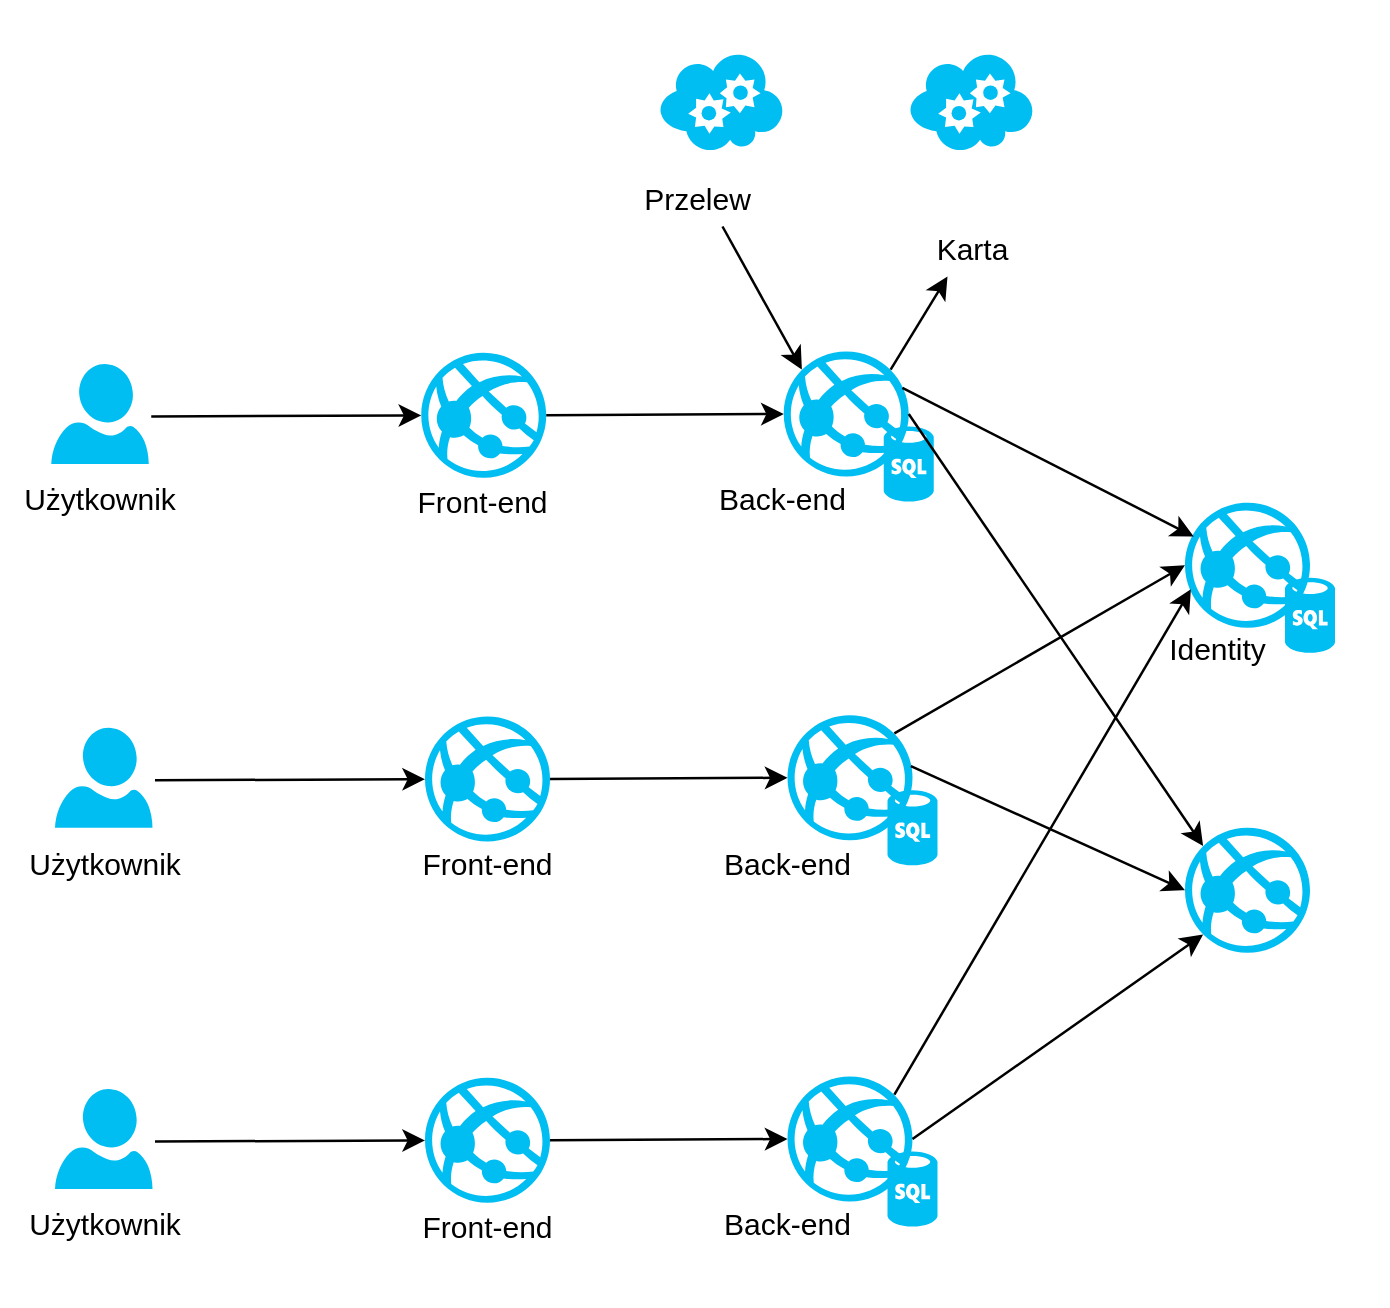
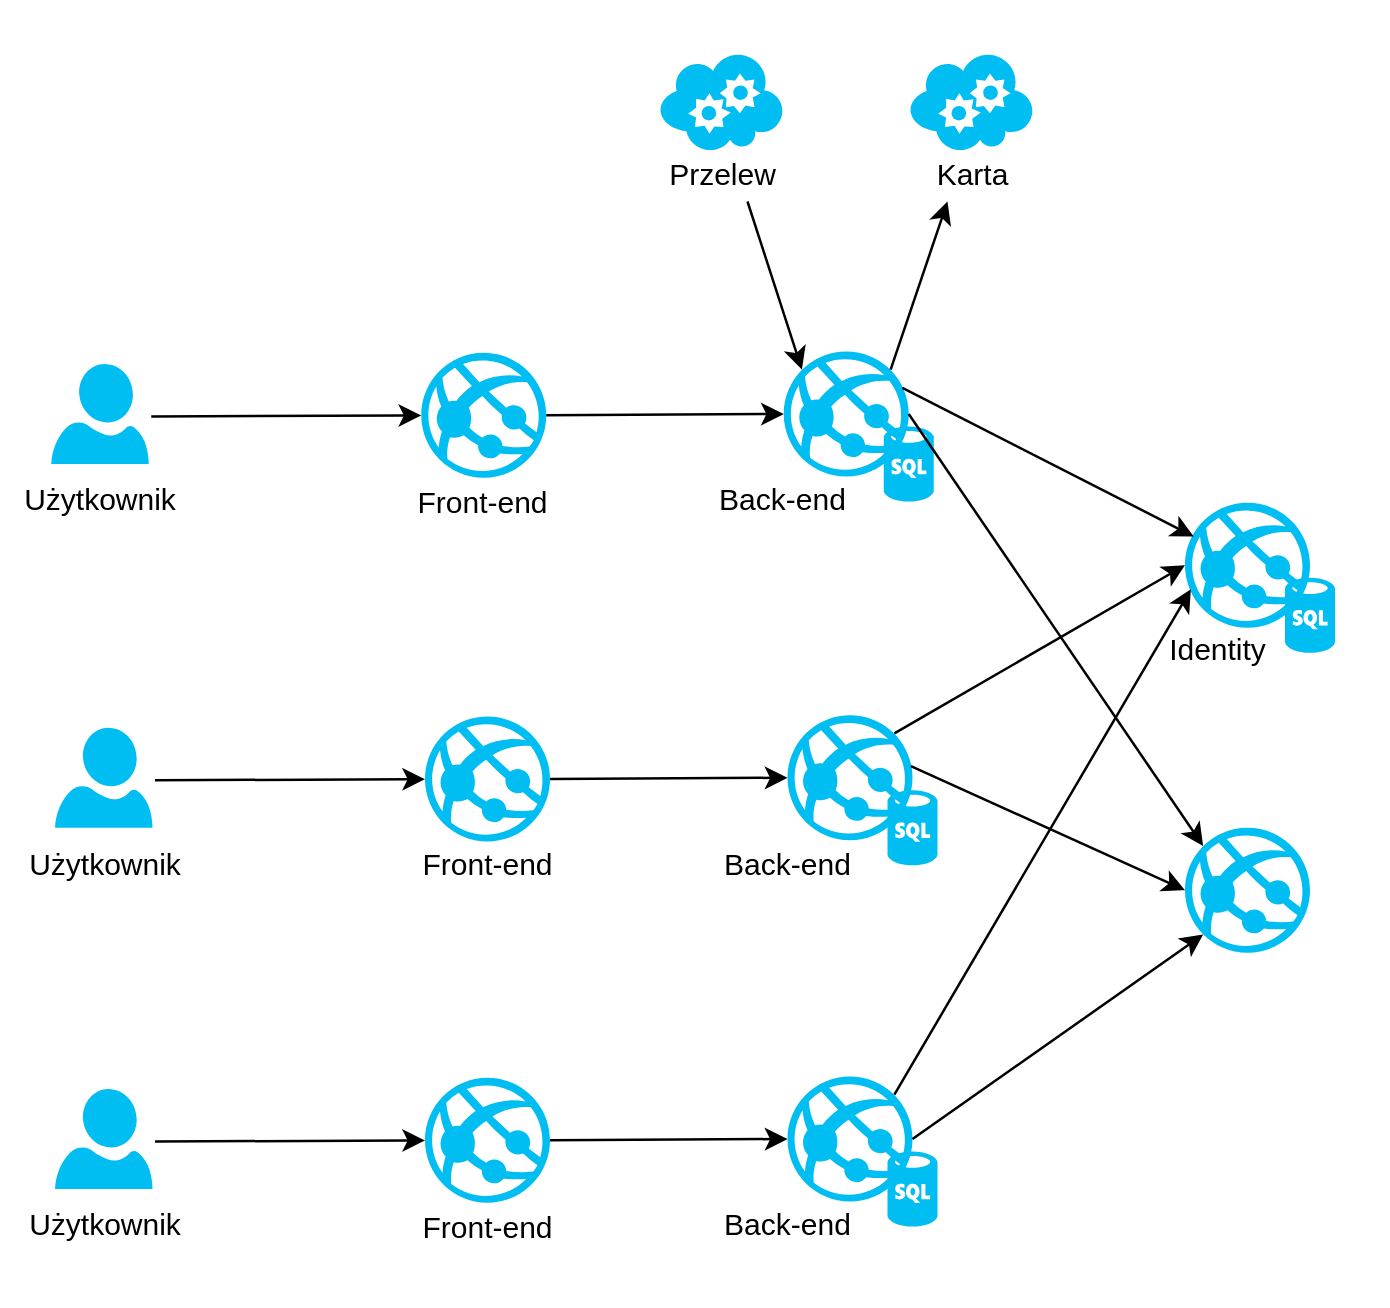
(698, 201) -> (723, 176)
(973, 251) -> (973, 176)
